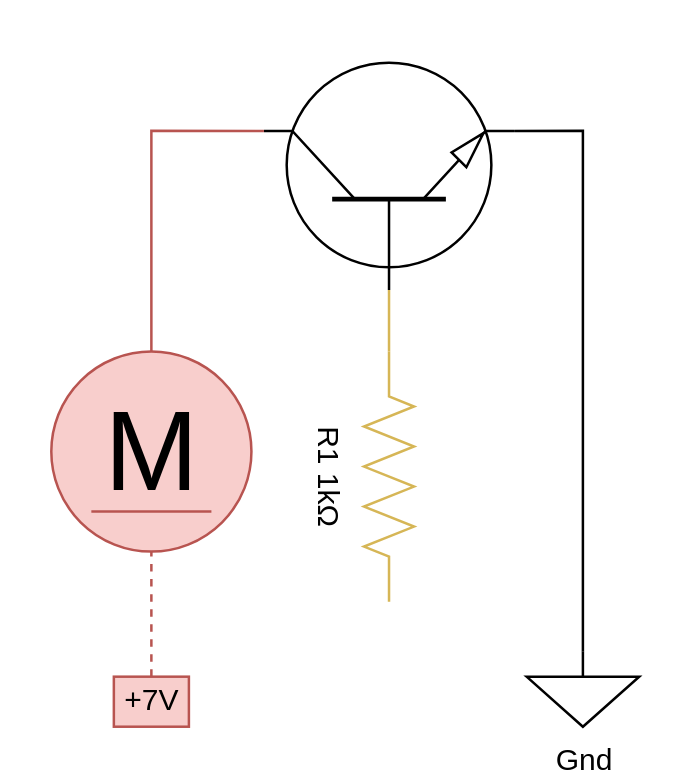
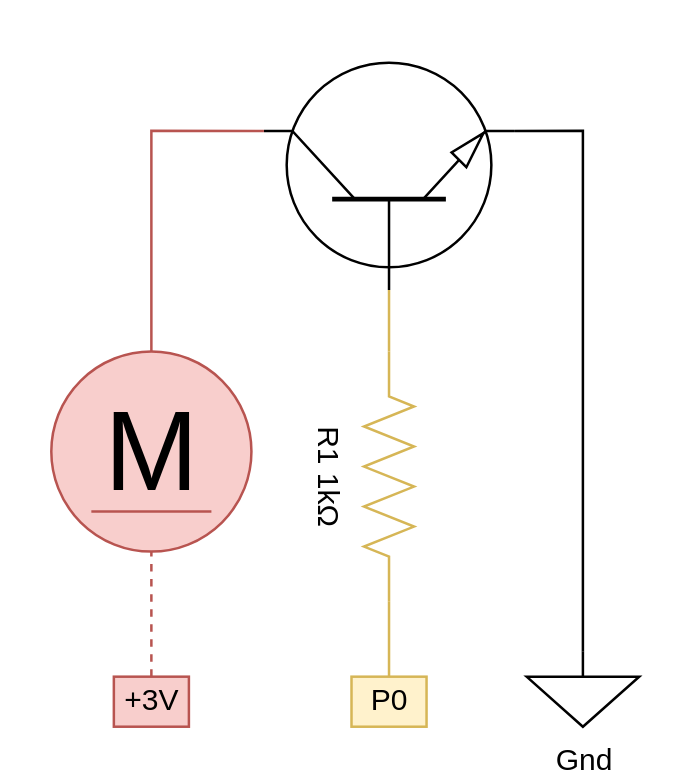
none -> (389, 639)
(153, 701) -> (153, 701)
none -> (389, 701)
